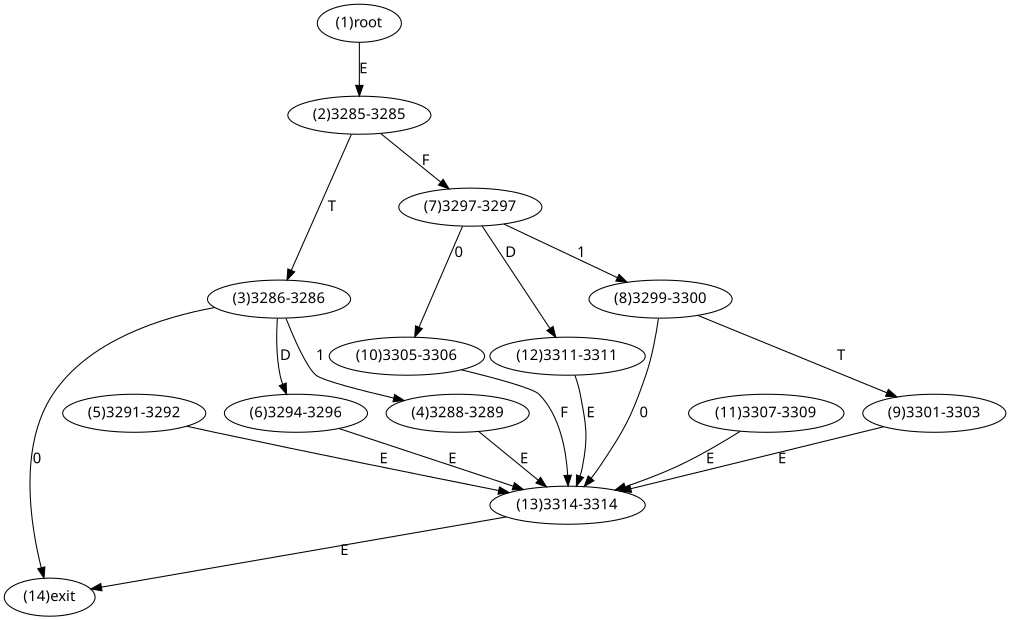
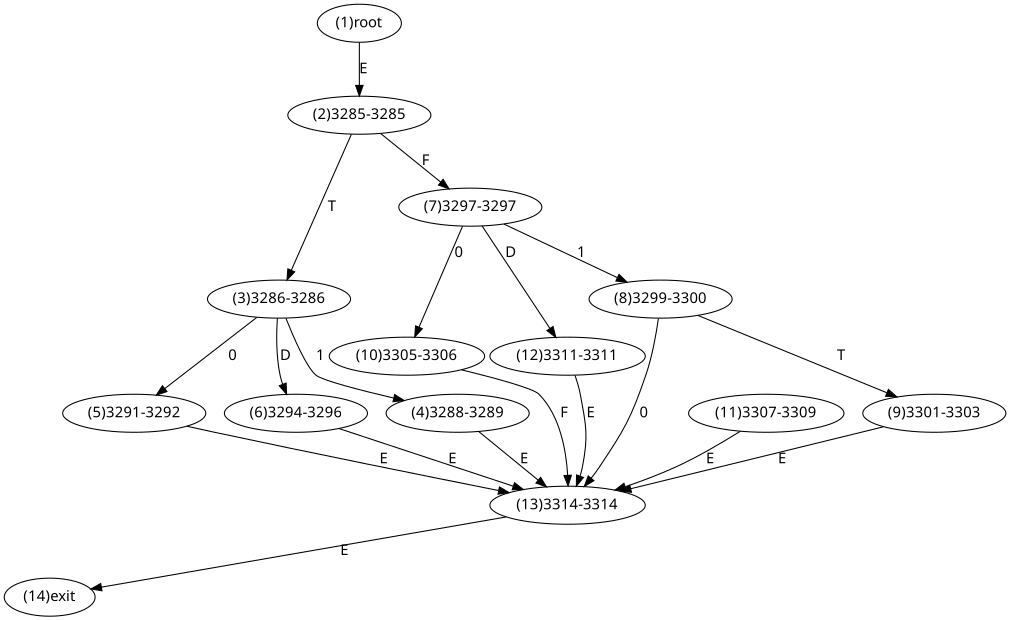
(56, 390) -> (211, 353)
